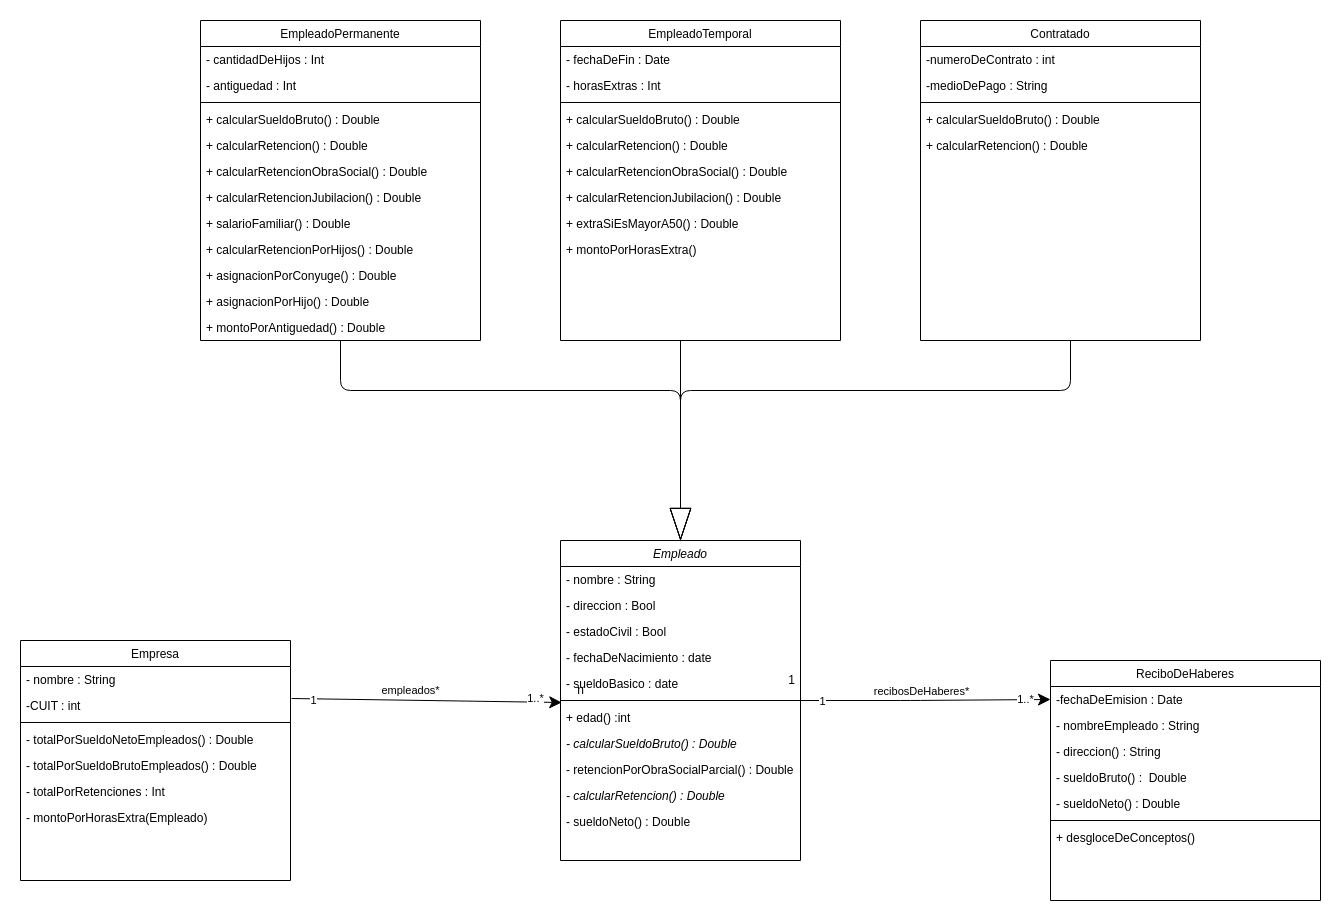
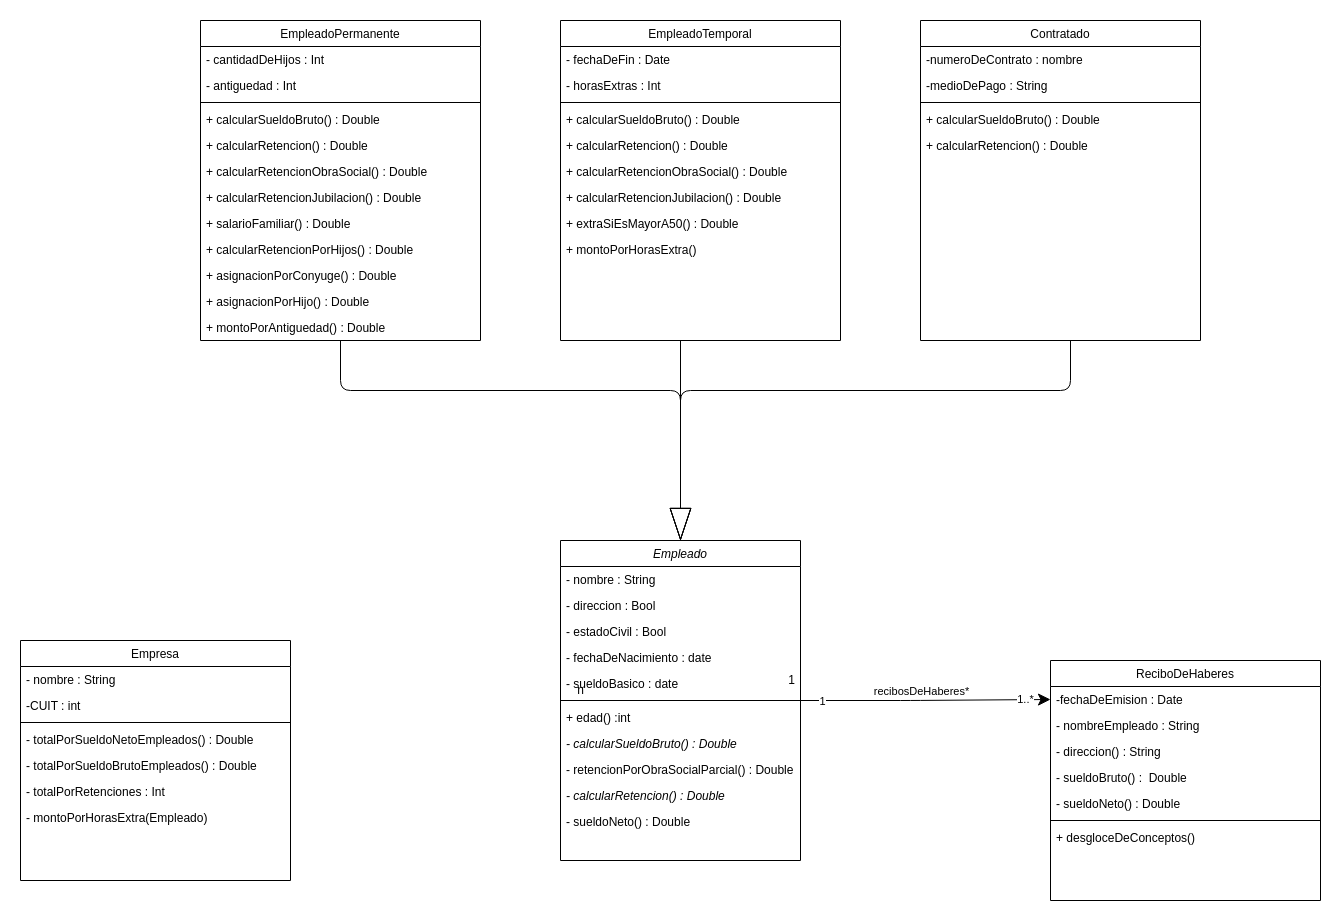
(997, 60) -> (1009, 60)
(422, 700) -> none
